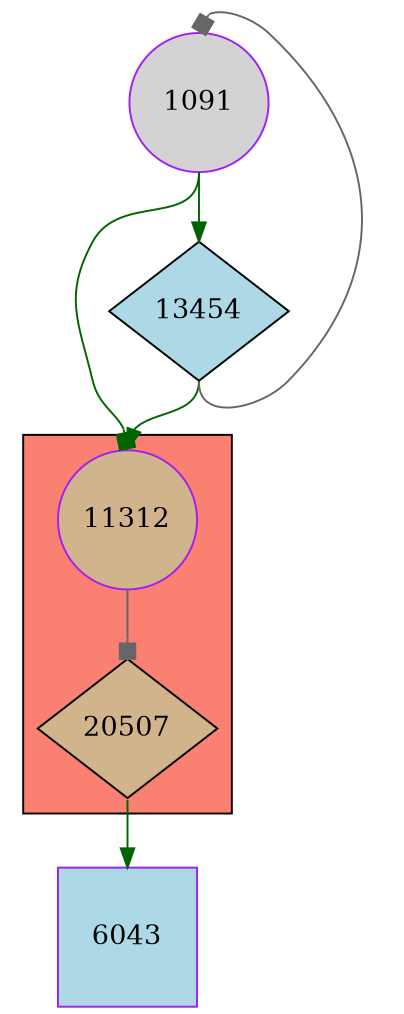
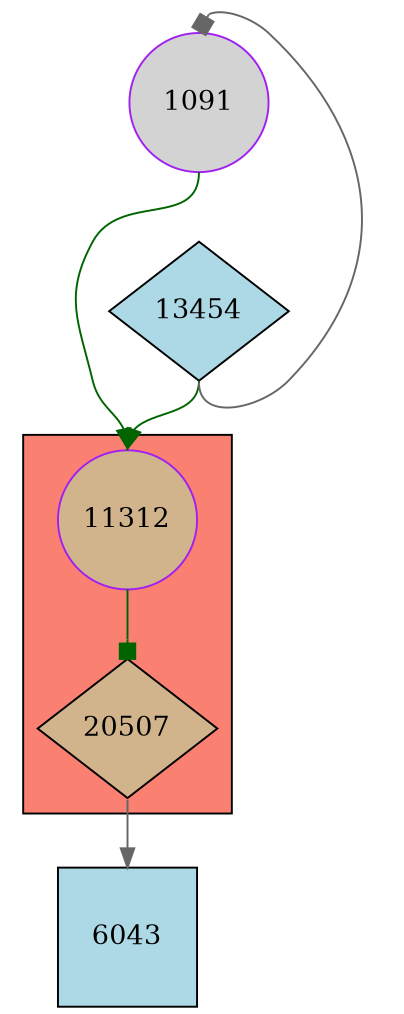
(199, 203) -> none
(80, 272) -> (80, 272)
(128, 614) -> (128, 614)
(128, 825) -> (128, 825)
(128, 937) -> (128, 937)
